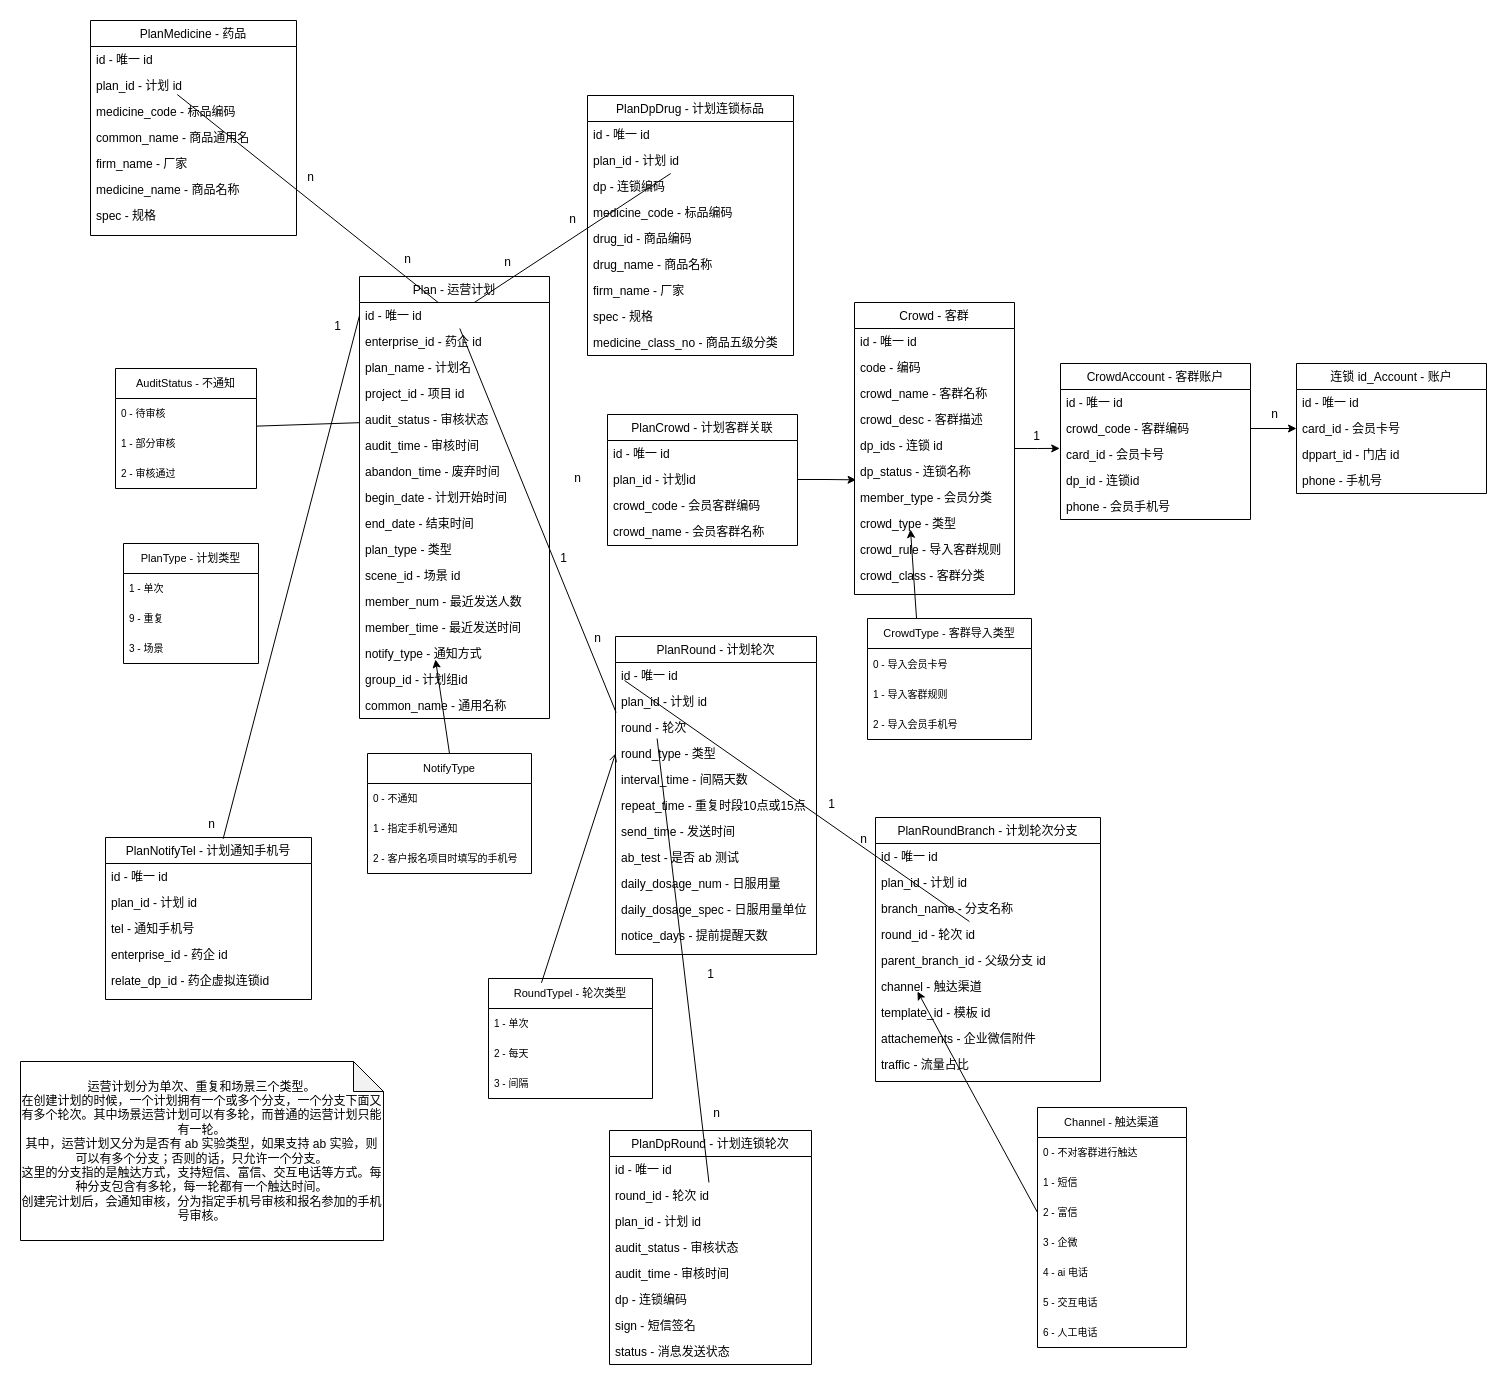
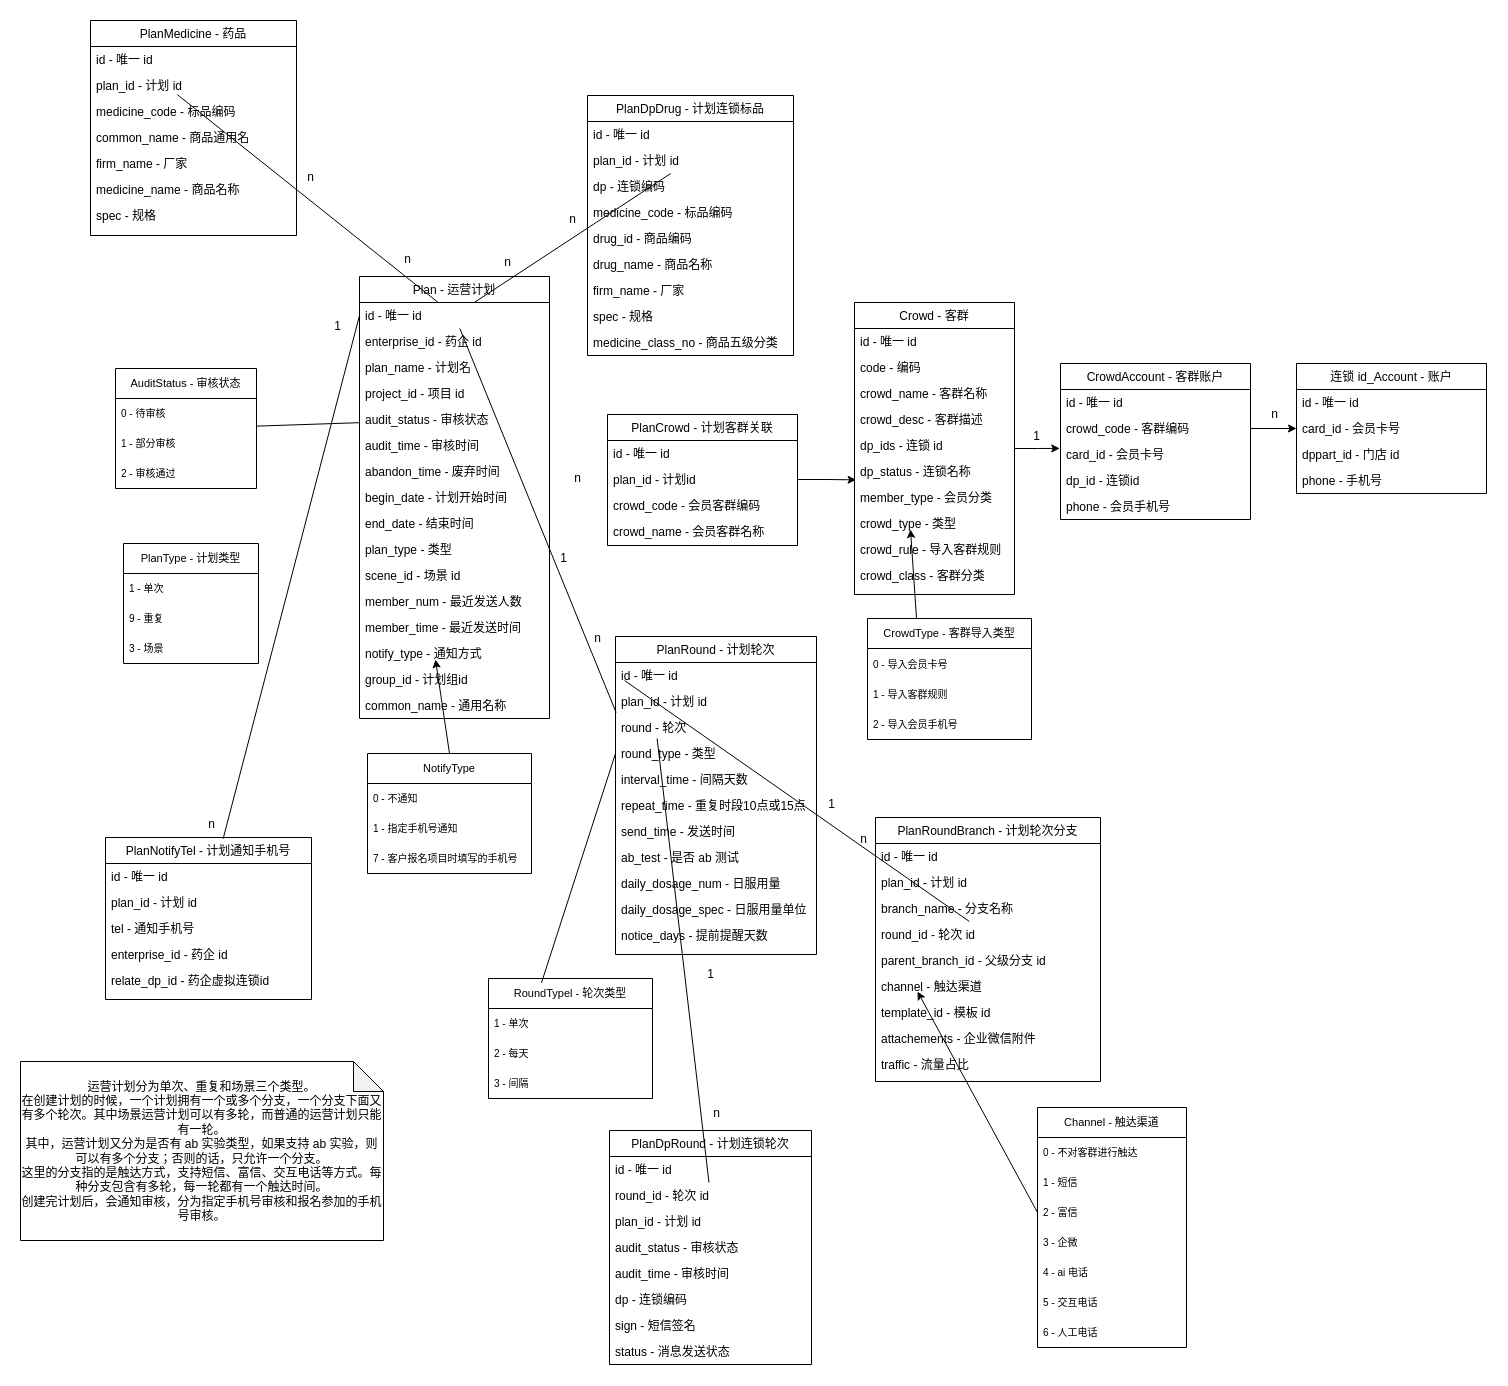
(186, 384) -> (186, 384)
(613, 760) -> (613, 760)
(451, 859) -> (451, 859)
